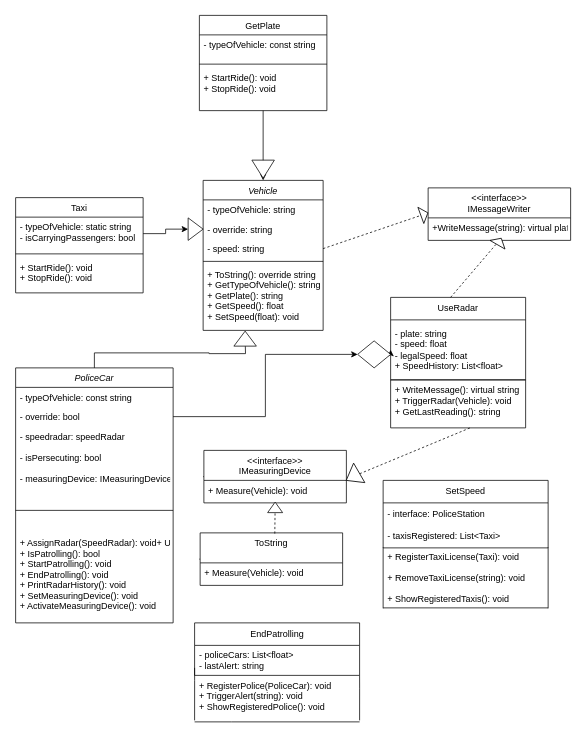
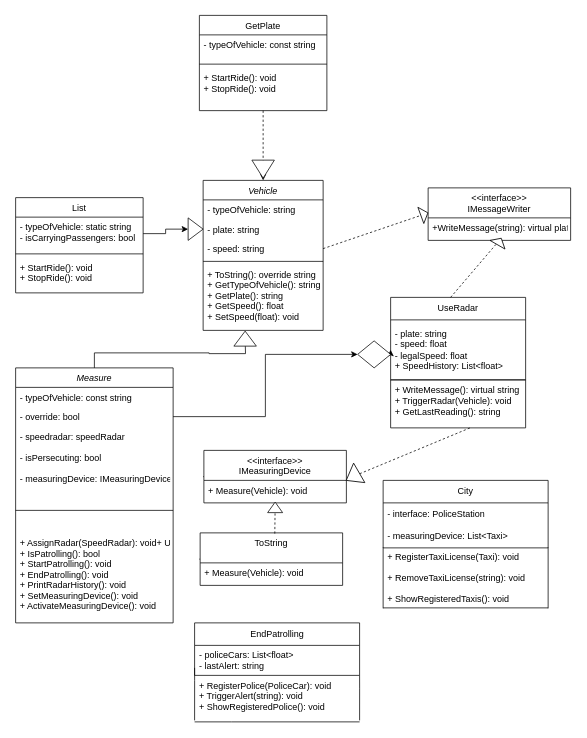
(263, 136) -> (263, 136)
(79, 208) -> (79, 208)
(247, 230) -> (239, 230)
(94, 378) -> (94, 378)
(465, 492) -> (465, 492)
(452, 537) -> (452, 537)
